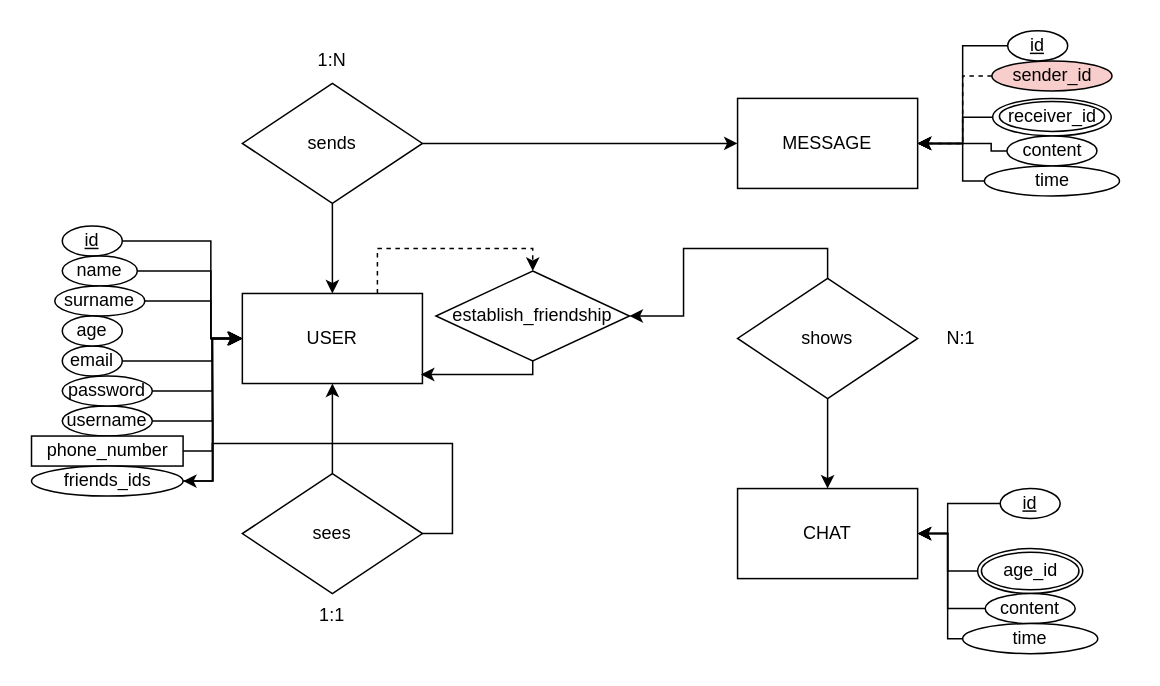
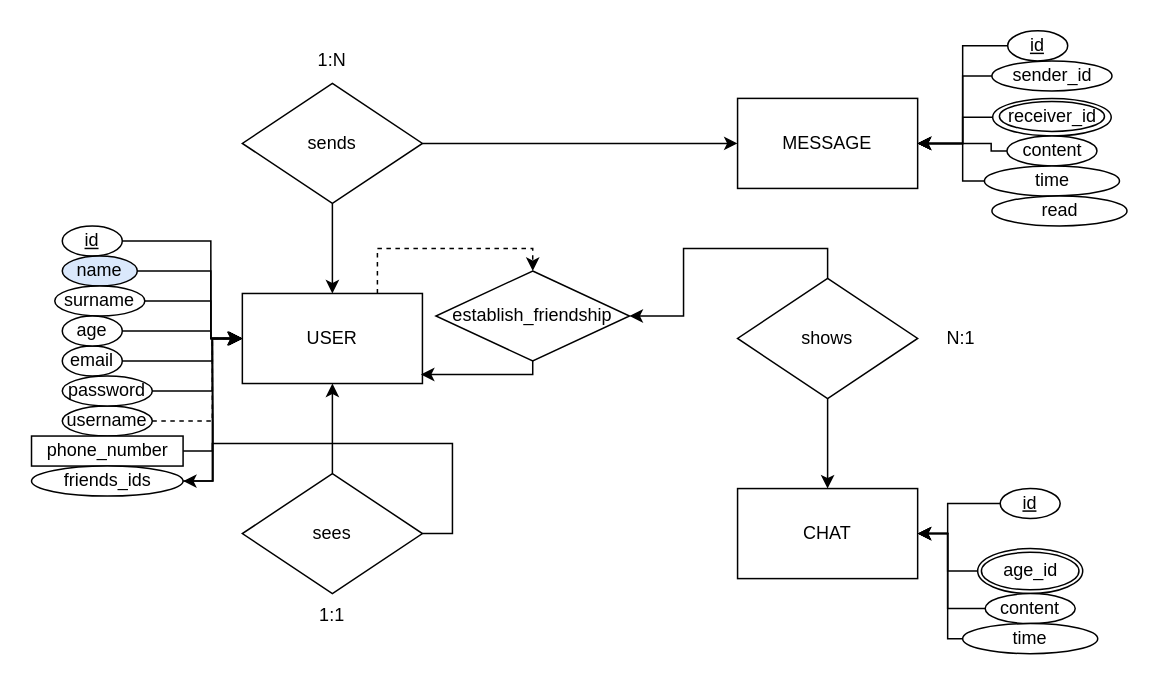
(977, 76) -> (977, 76)
(1052, 76) -> (1052, 76)
none -> (1059, 211)
(100, 271) -> (100, 271)
none -> (164, 331)
(182, 421) -> (182, 421)
